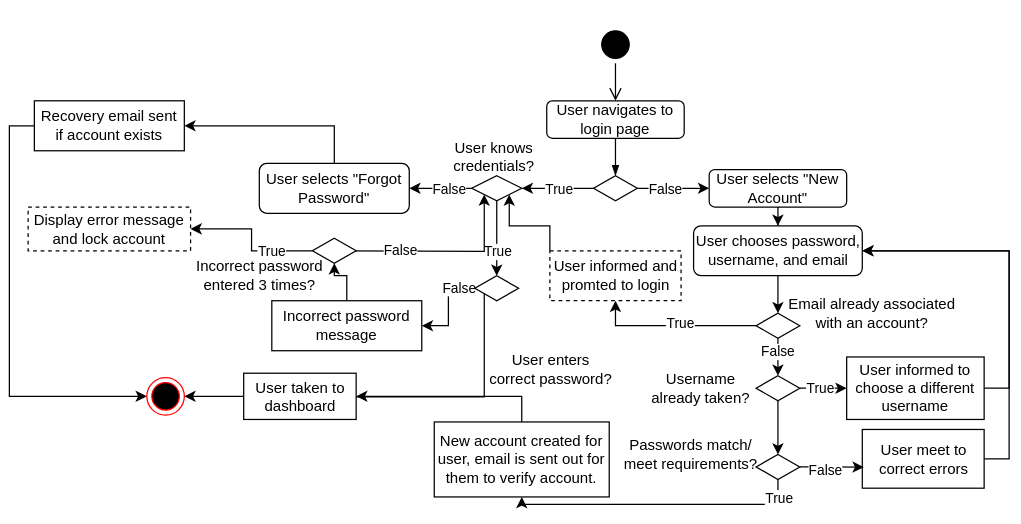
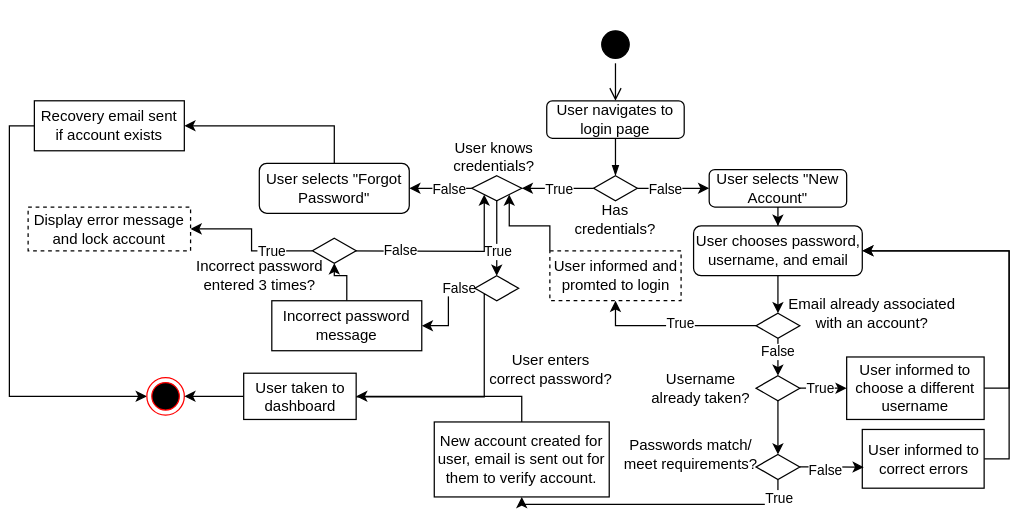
none -> (616, 219)
(924, 459) -> (924, 459)
